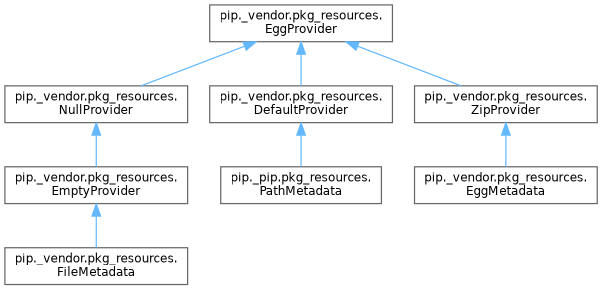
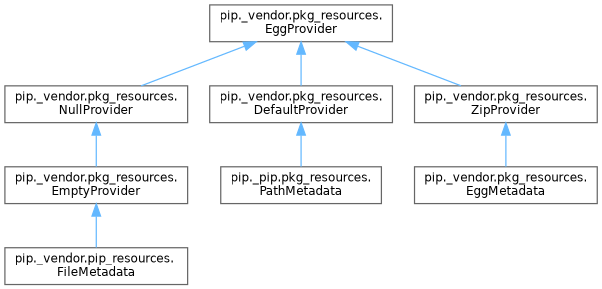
(96, 266) -> (96, 266)
